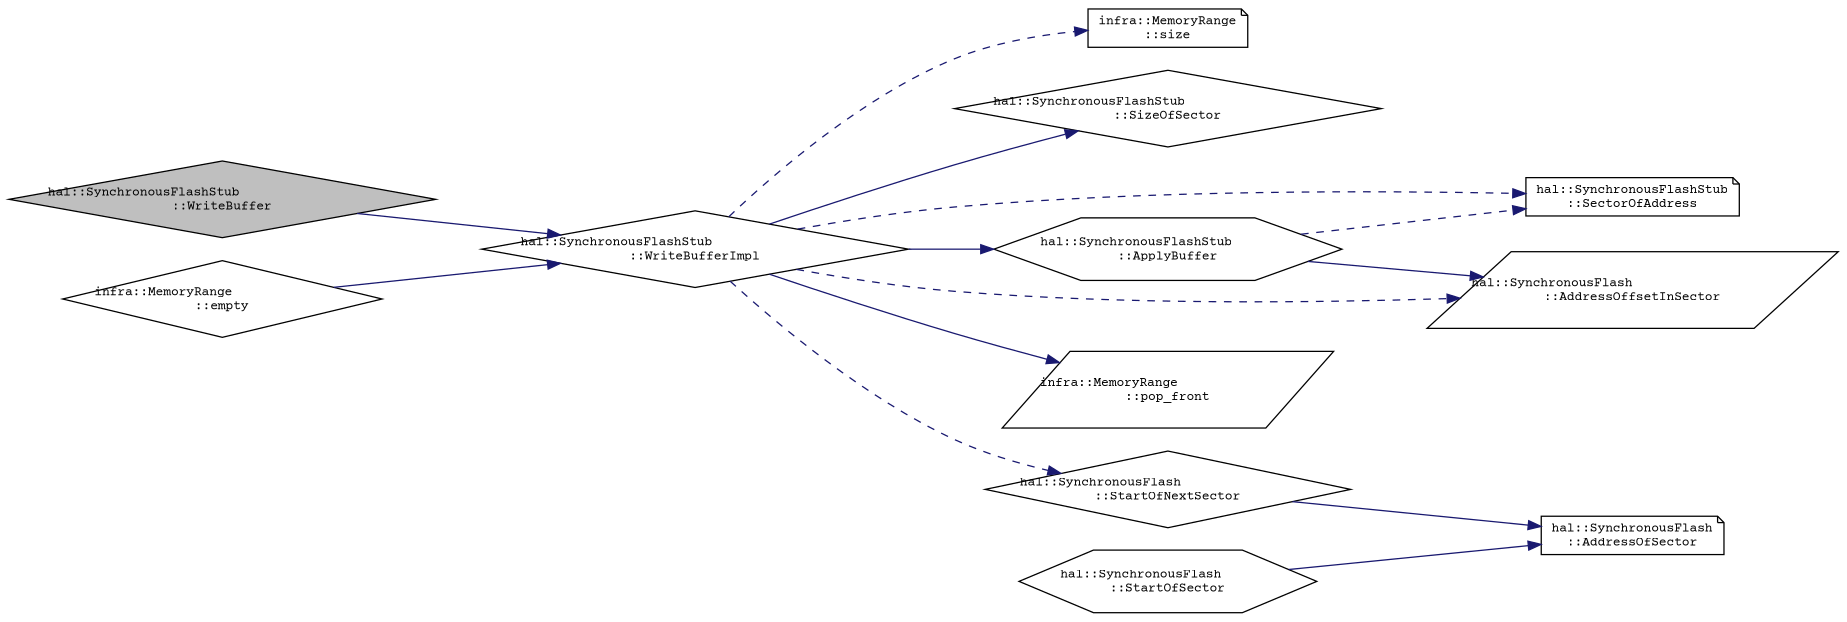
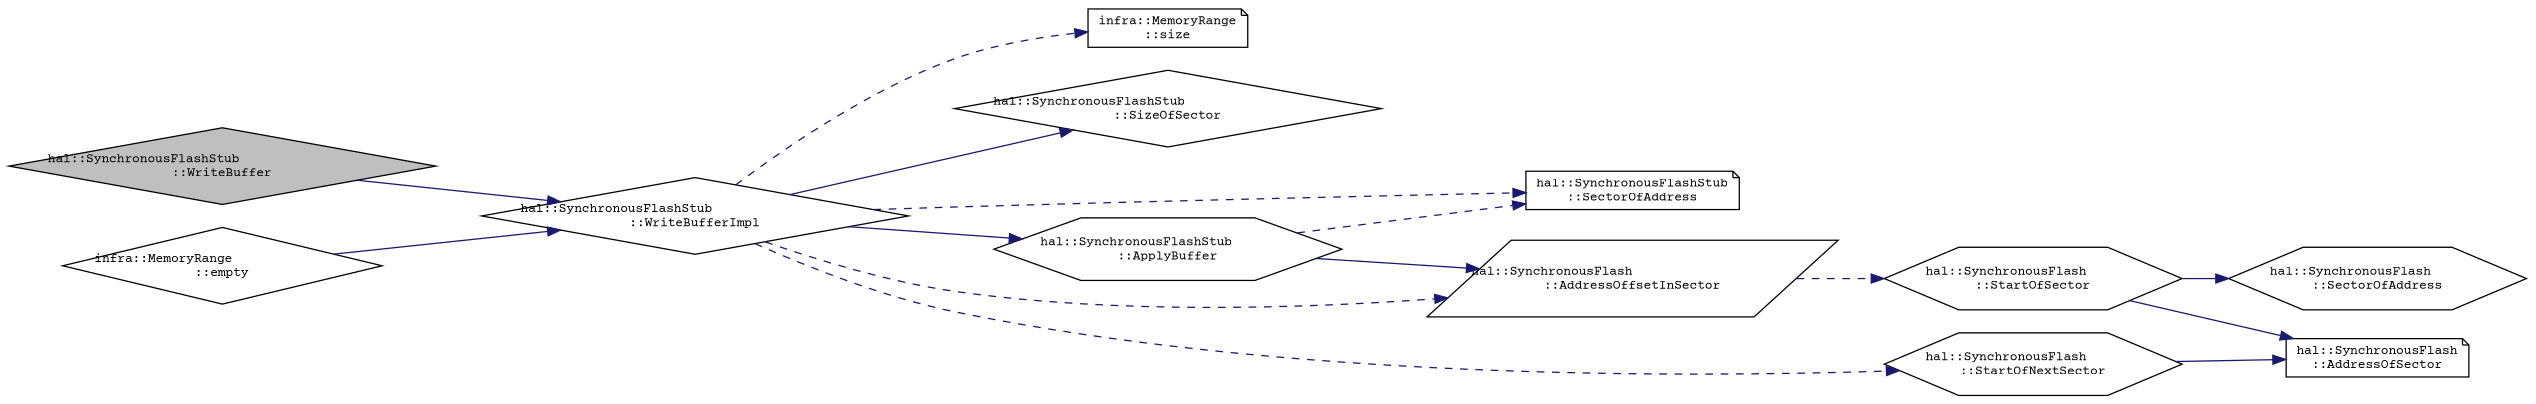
none -> (1834, 279)
none -> (2378, 279)
(1168, 390) -> none
(1168, 489) -> (2033, 364)
